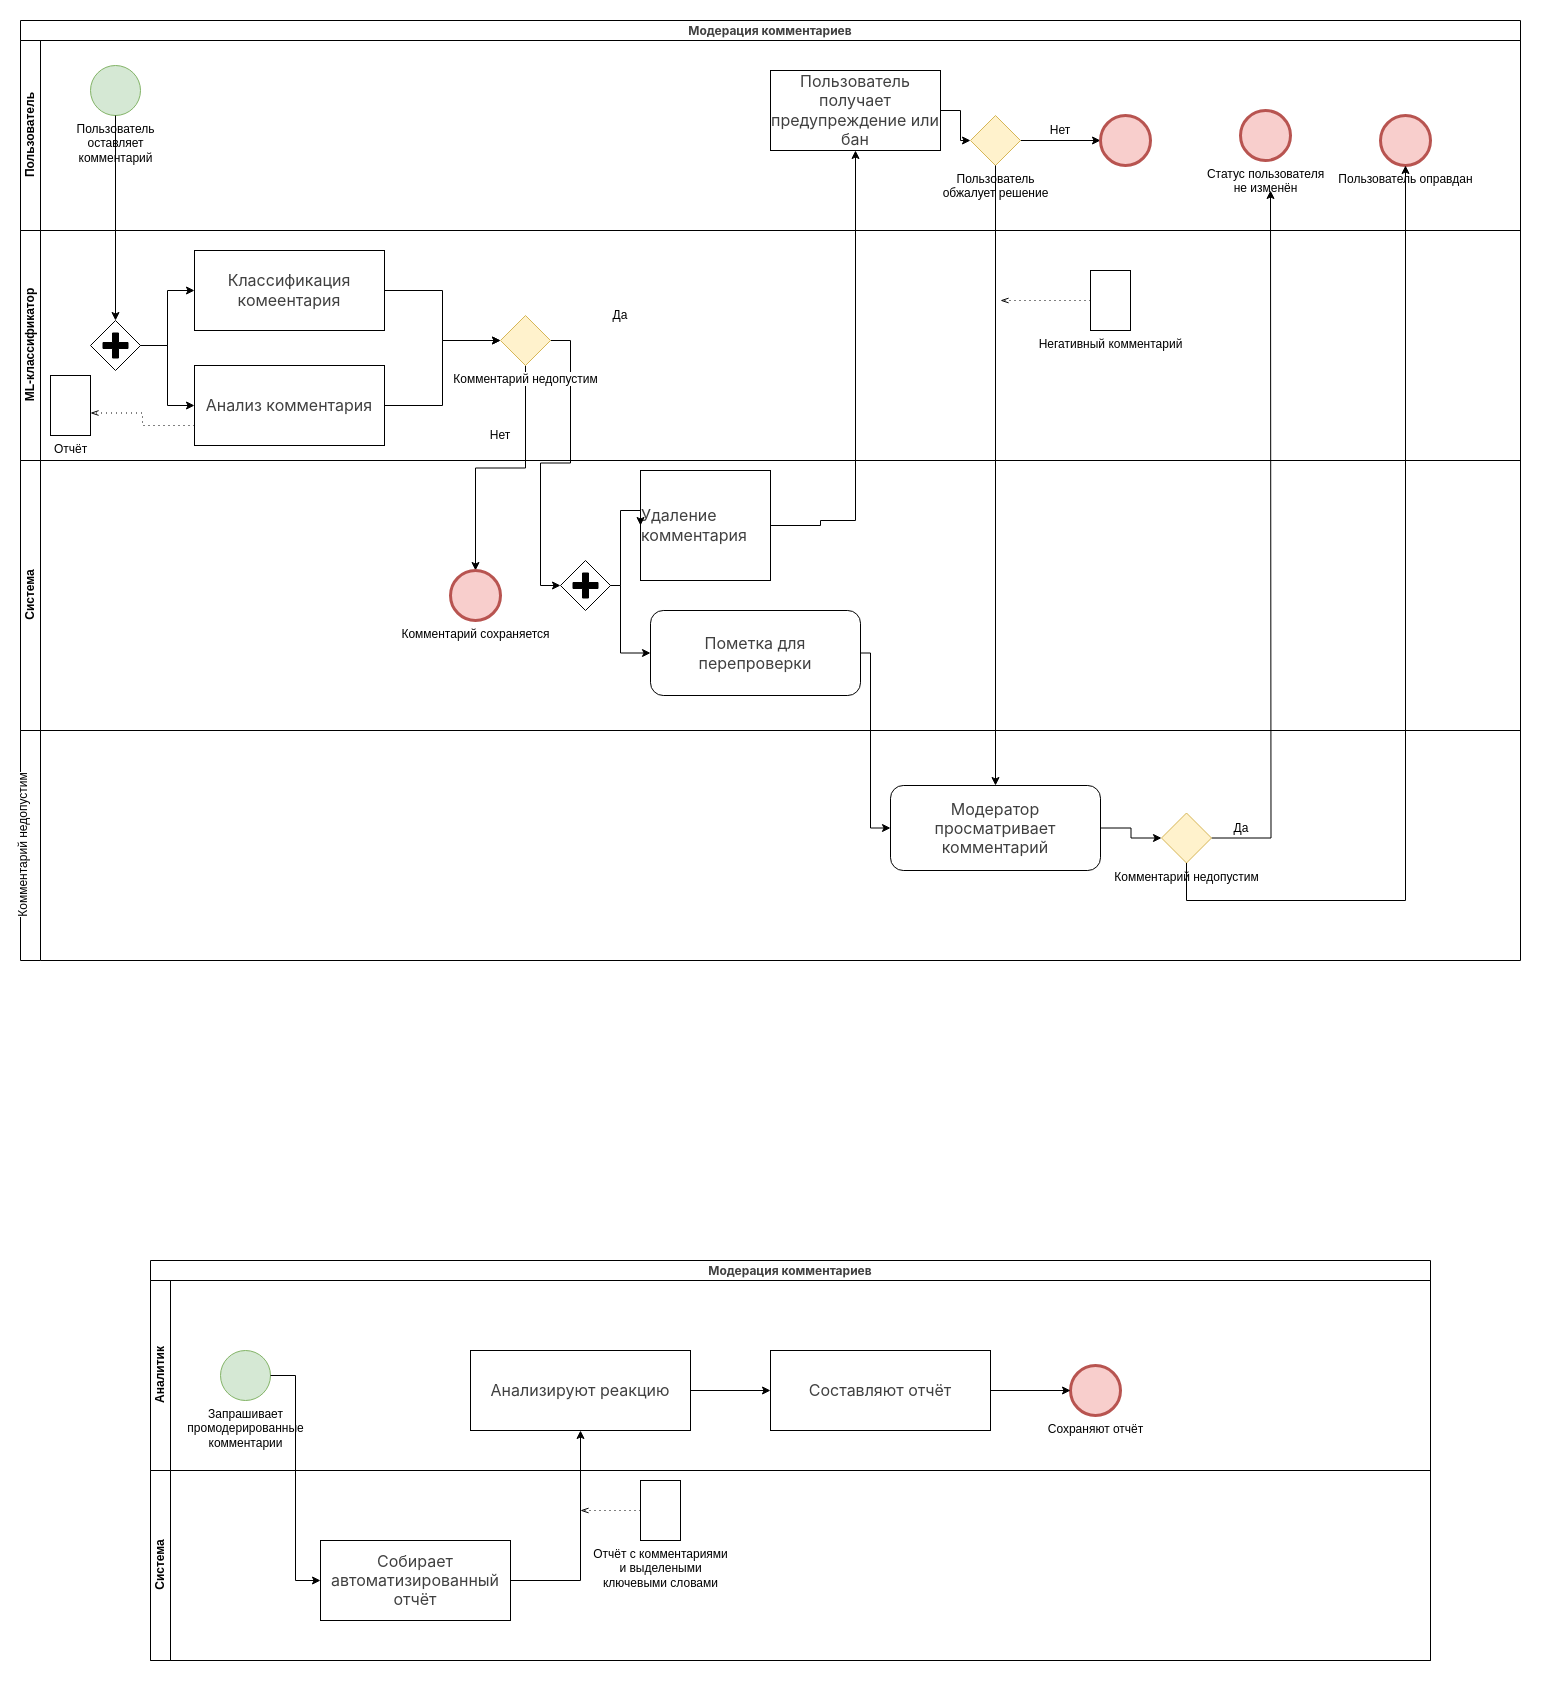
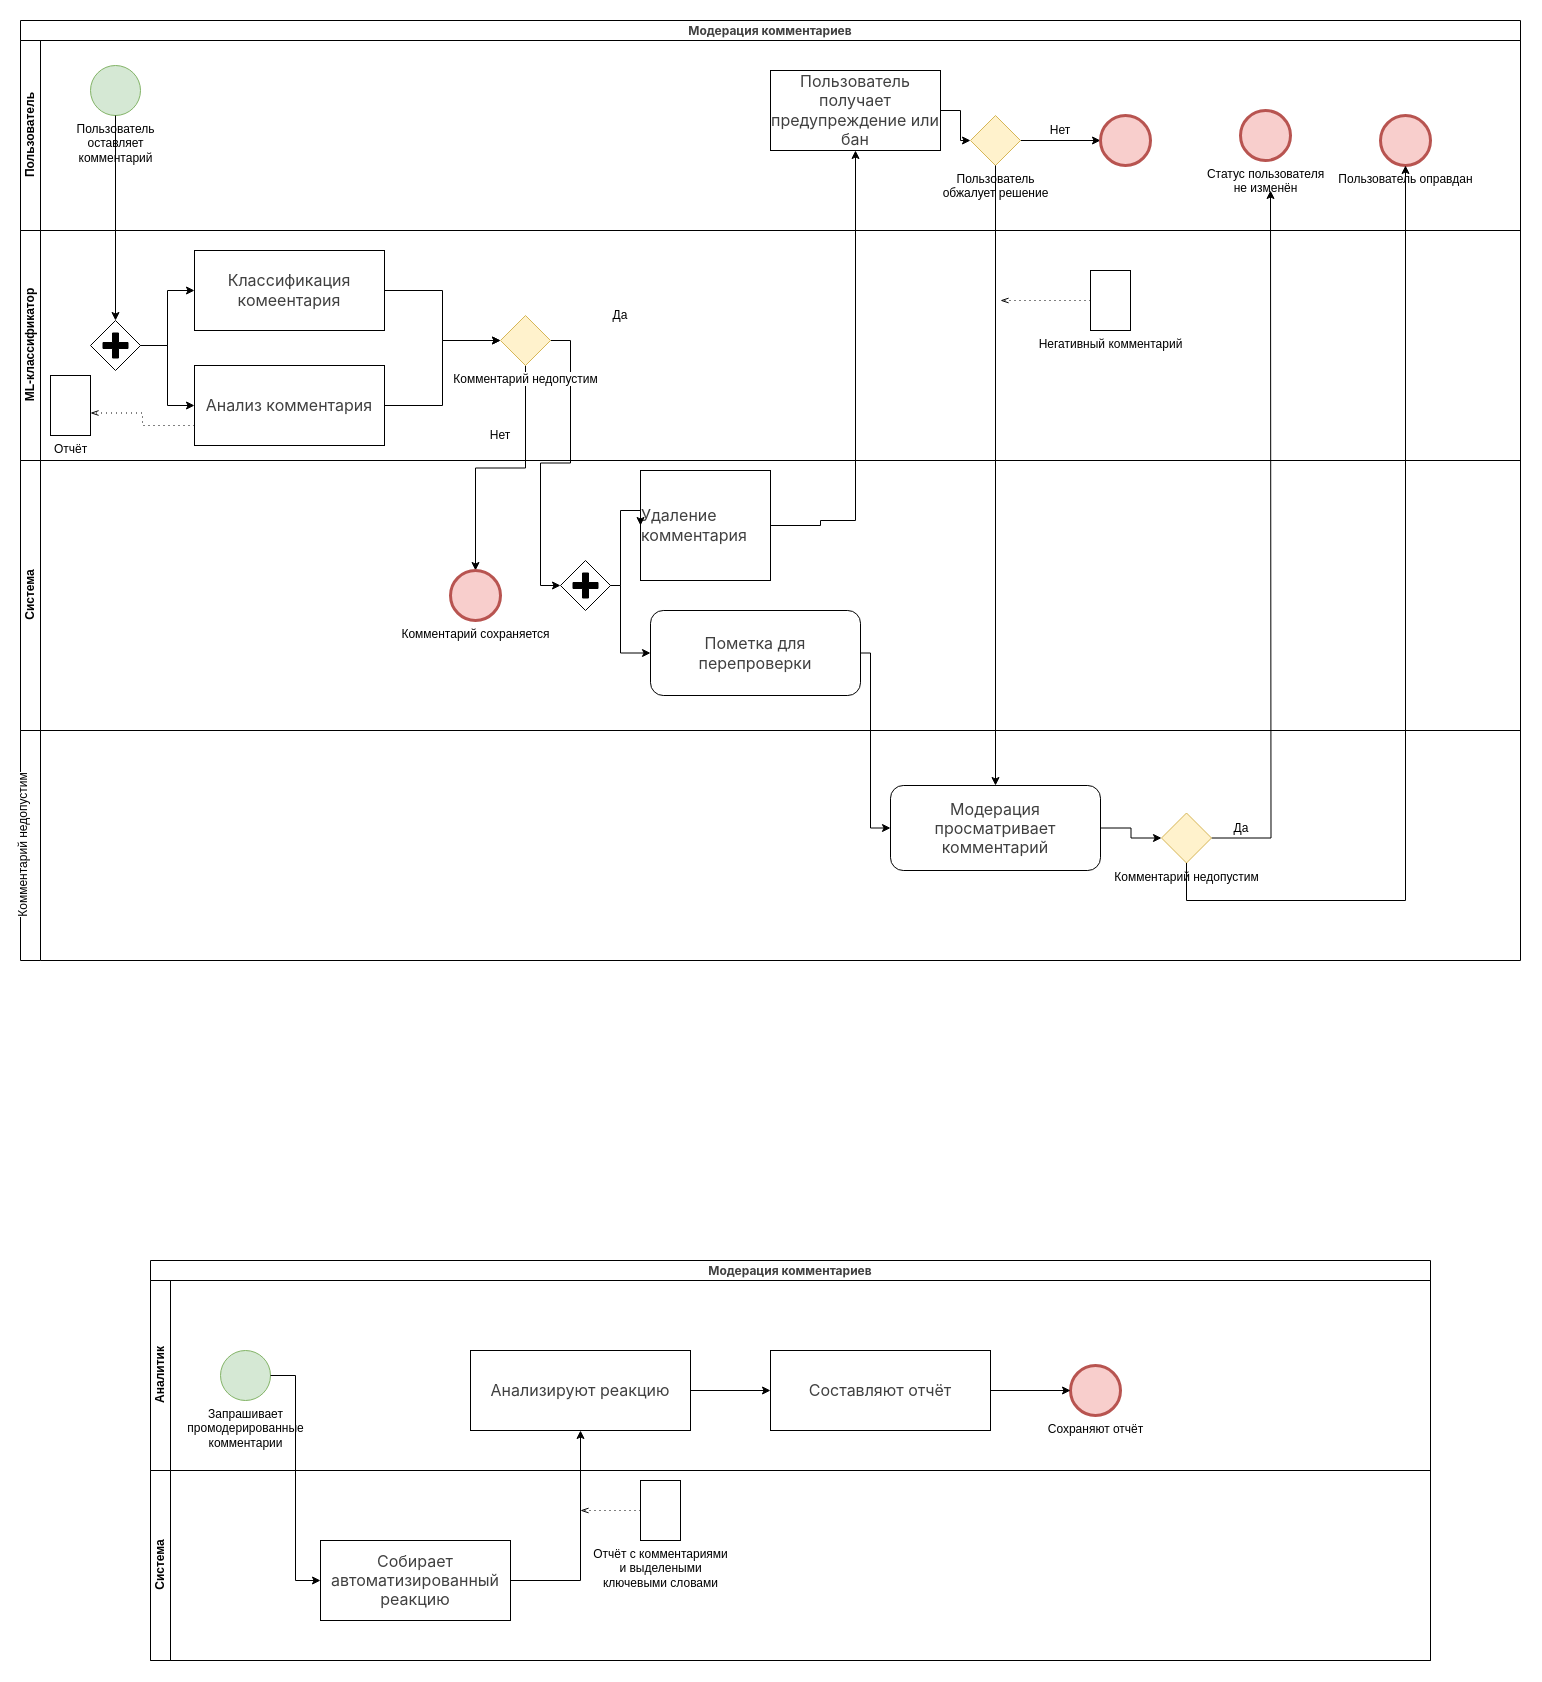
(996, 829) -> (996, 829)
(416, 1581) -> (416, 1581)
